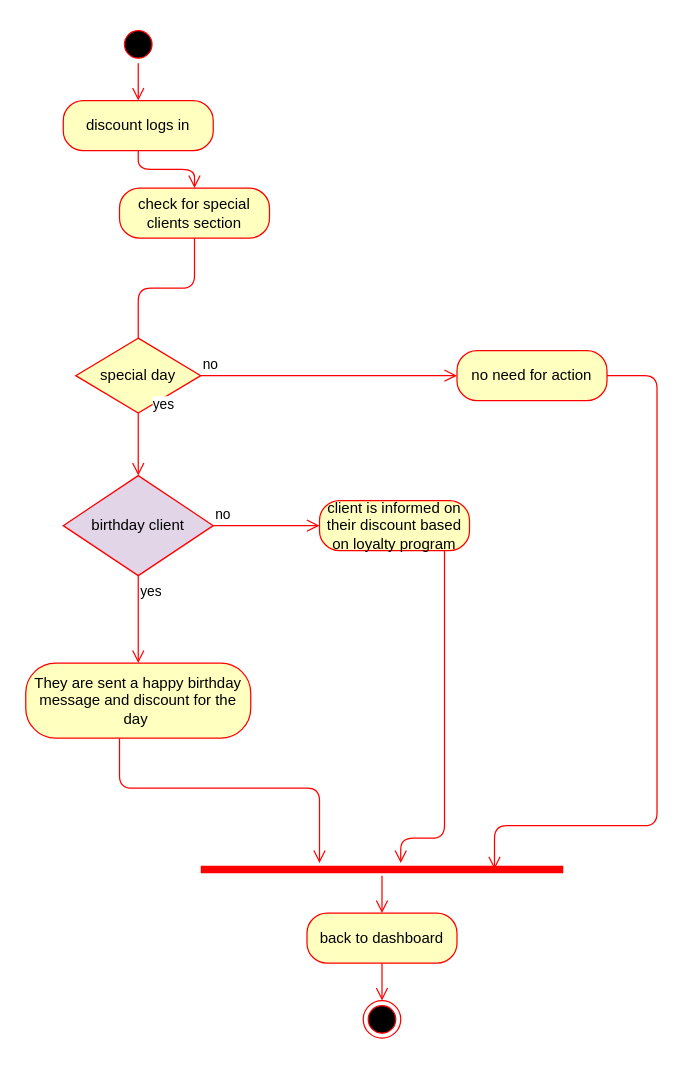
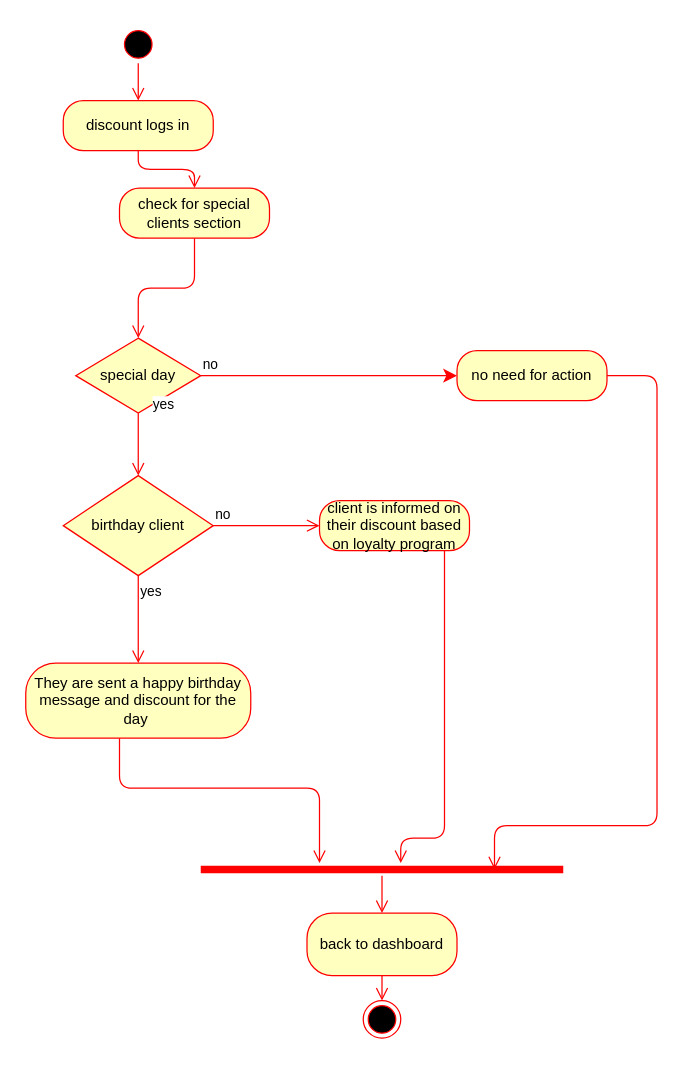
(138, 333) -> (138, 332)
(448, 376) -> (445, 376)
(138, 526) -> (138, 526)
(382, 938) -> (382, 944)
